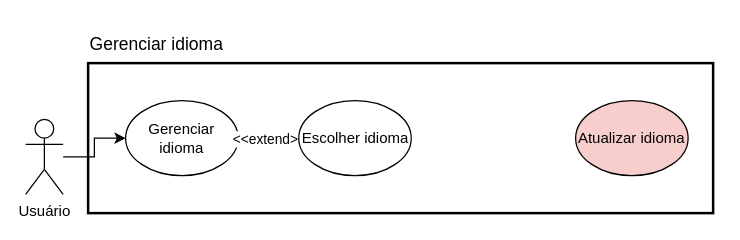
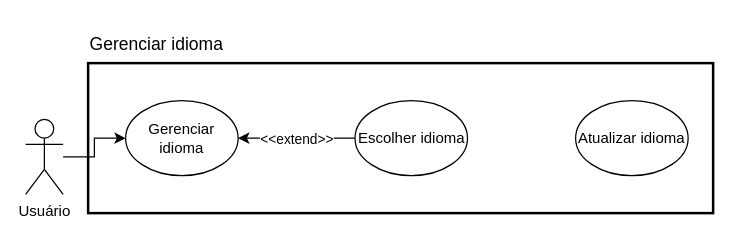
(355, 138) -> (411, 138)
(632, 138) -> (632, 138)
